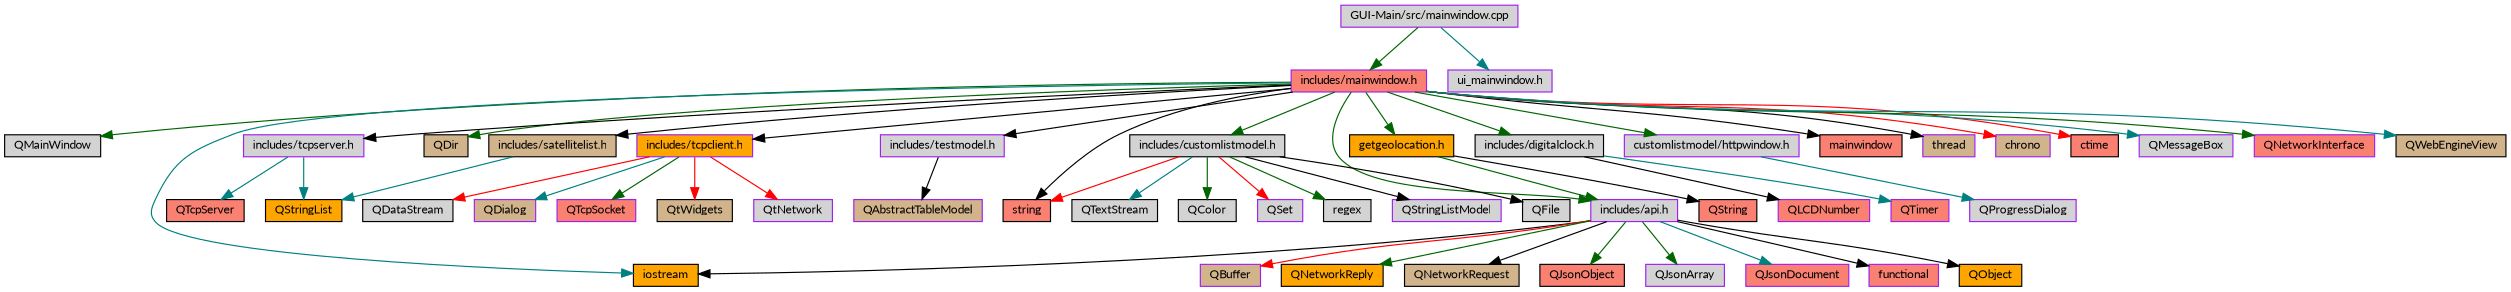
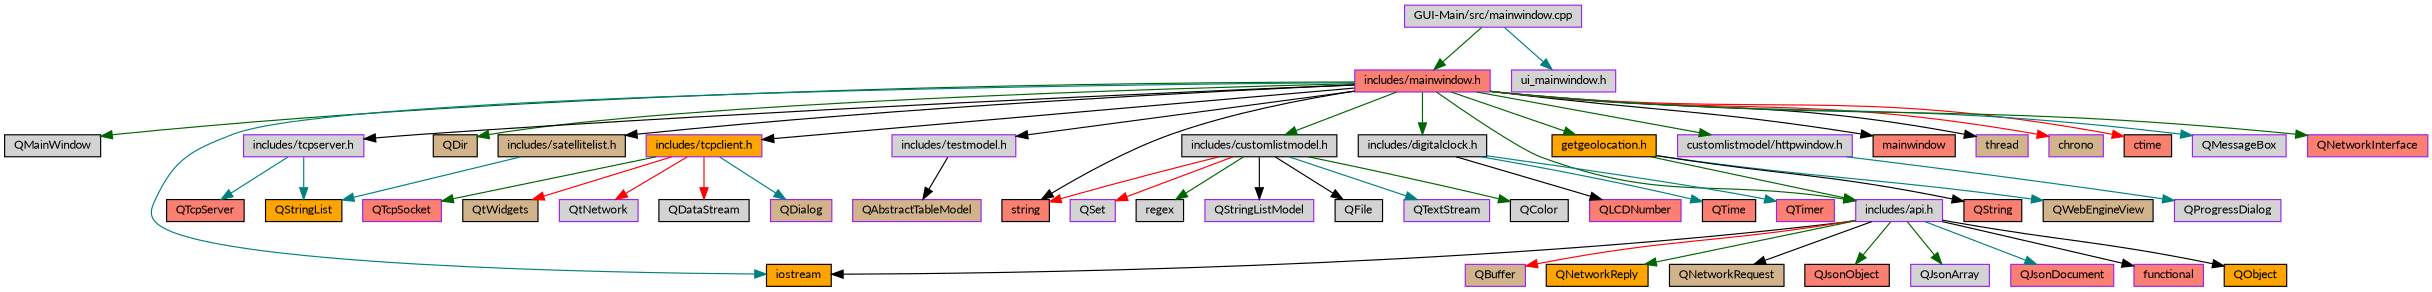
(2097, 115) -> (1919, 185)
(1115, 211) -> (1447, 211)
none -> (1729, 211)
